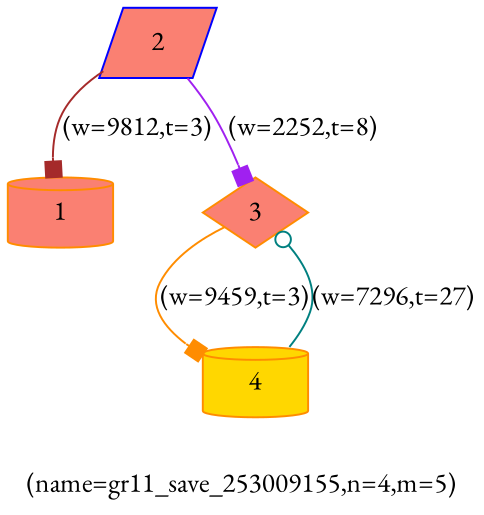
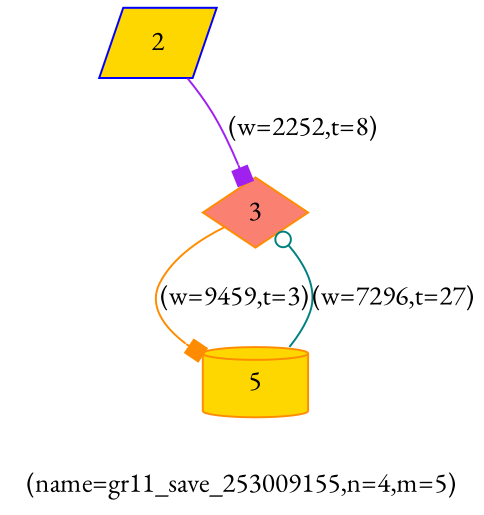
(158, 43) -> (158, 43)
(60, 213) -> none
(255, 382) -> (255, 382)
